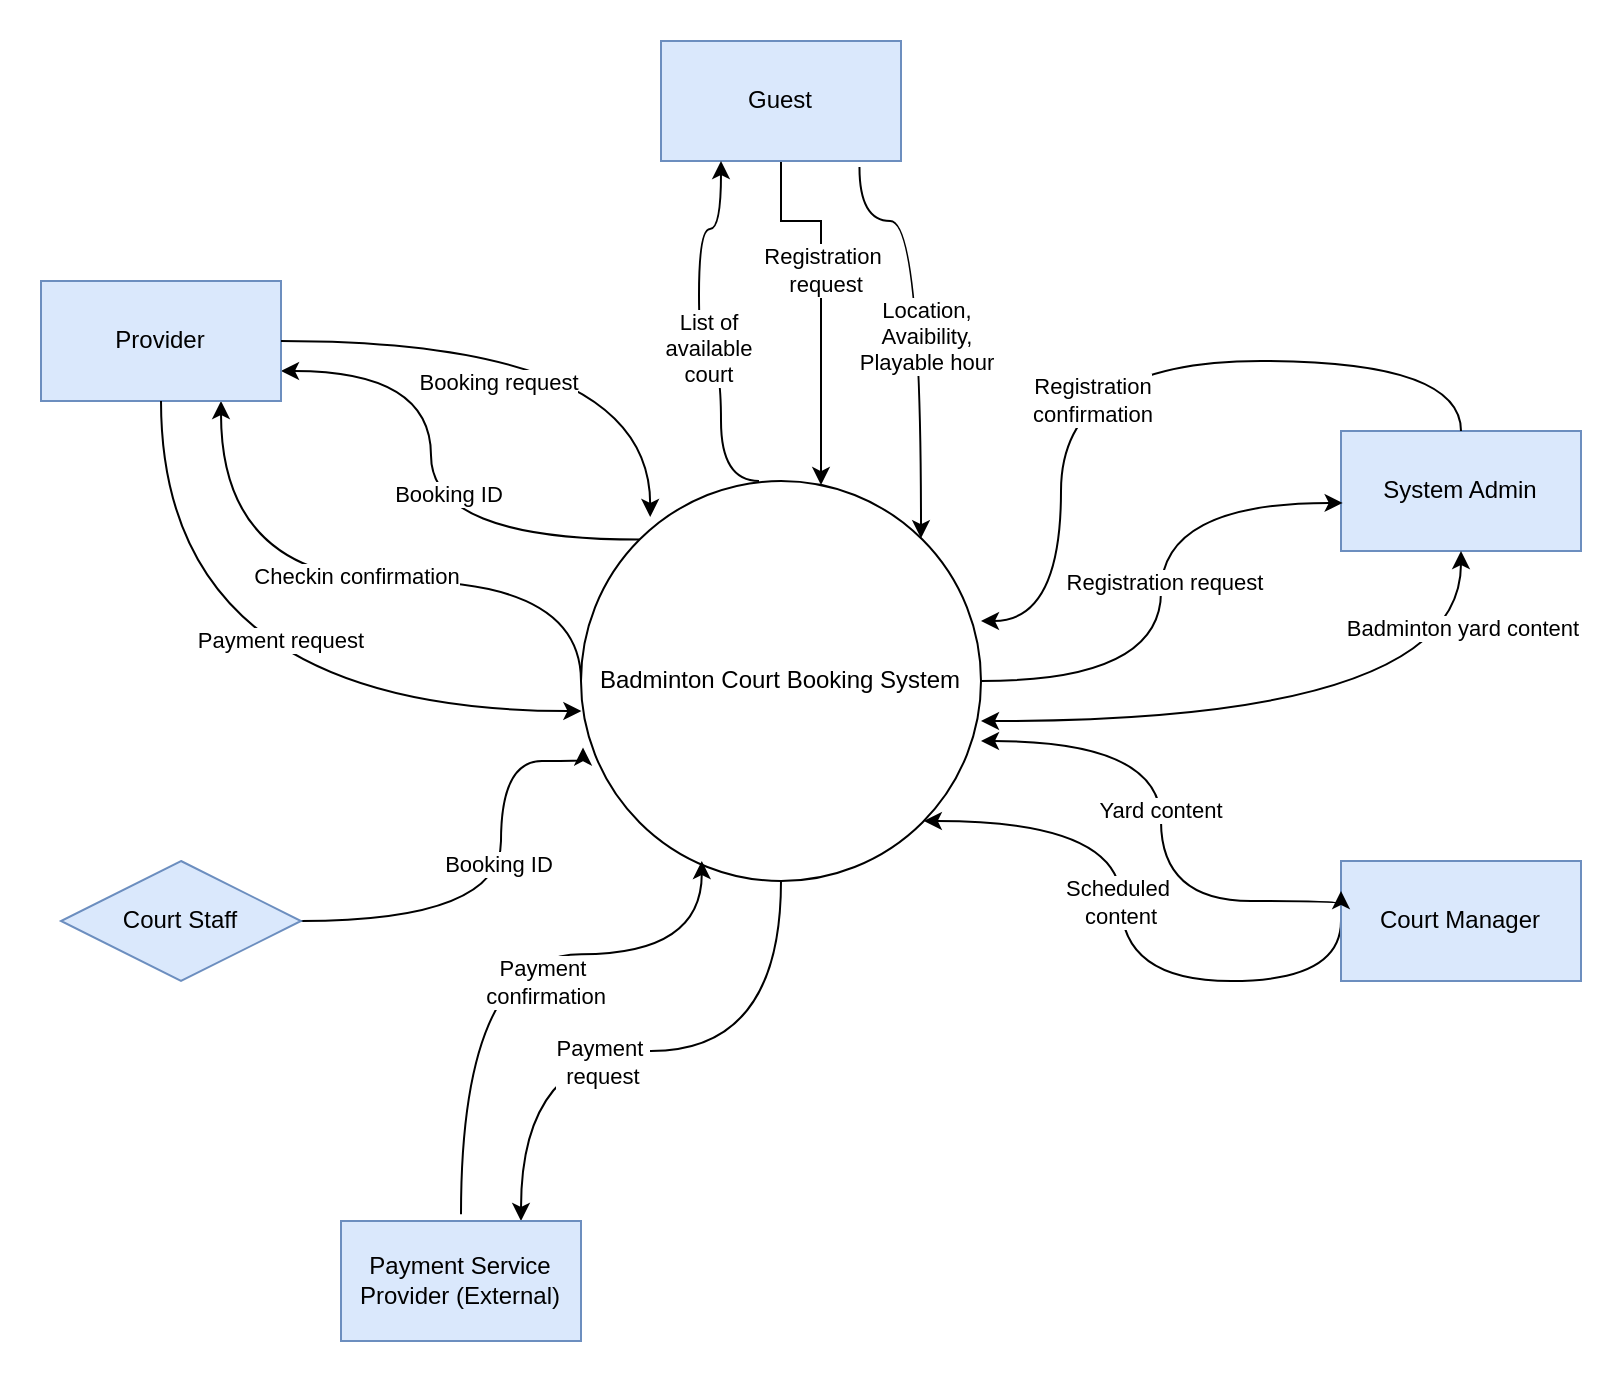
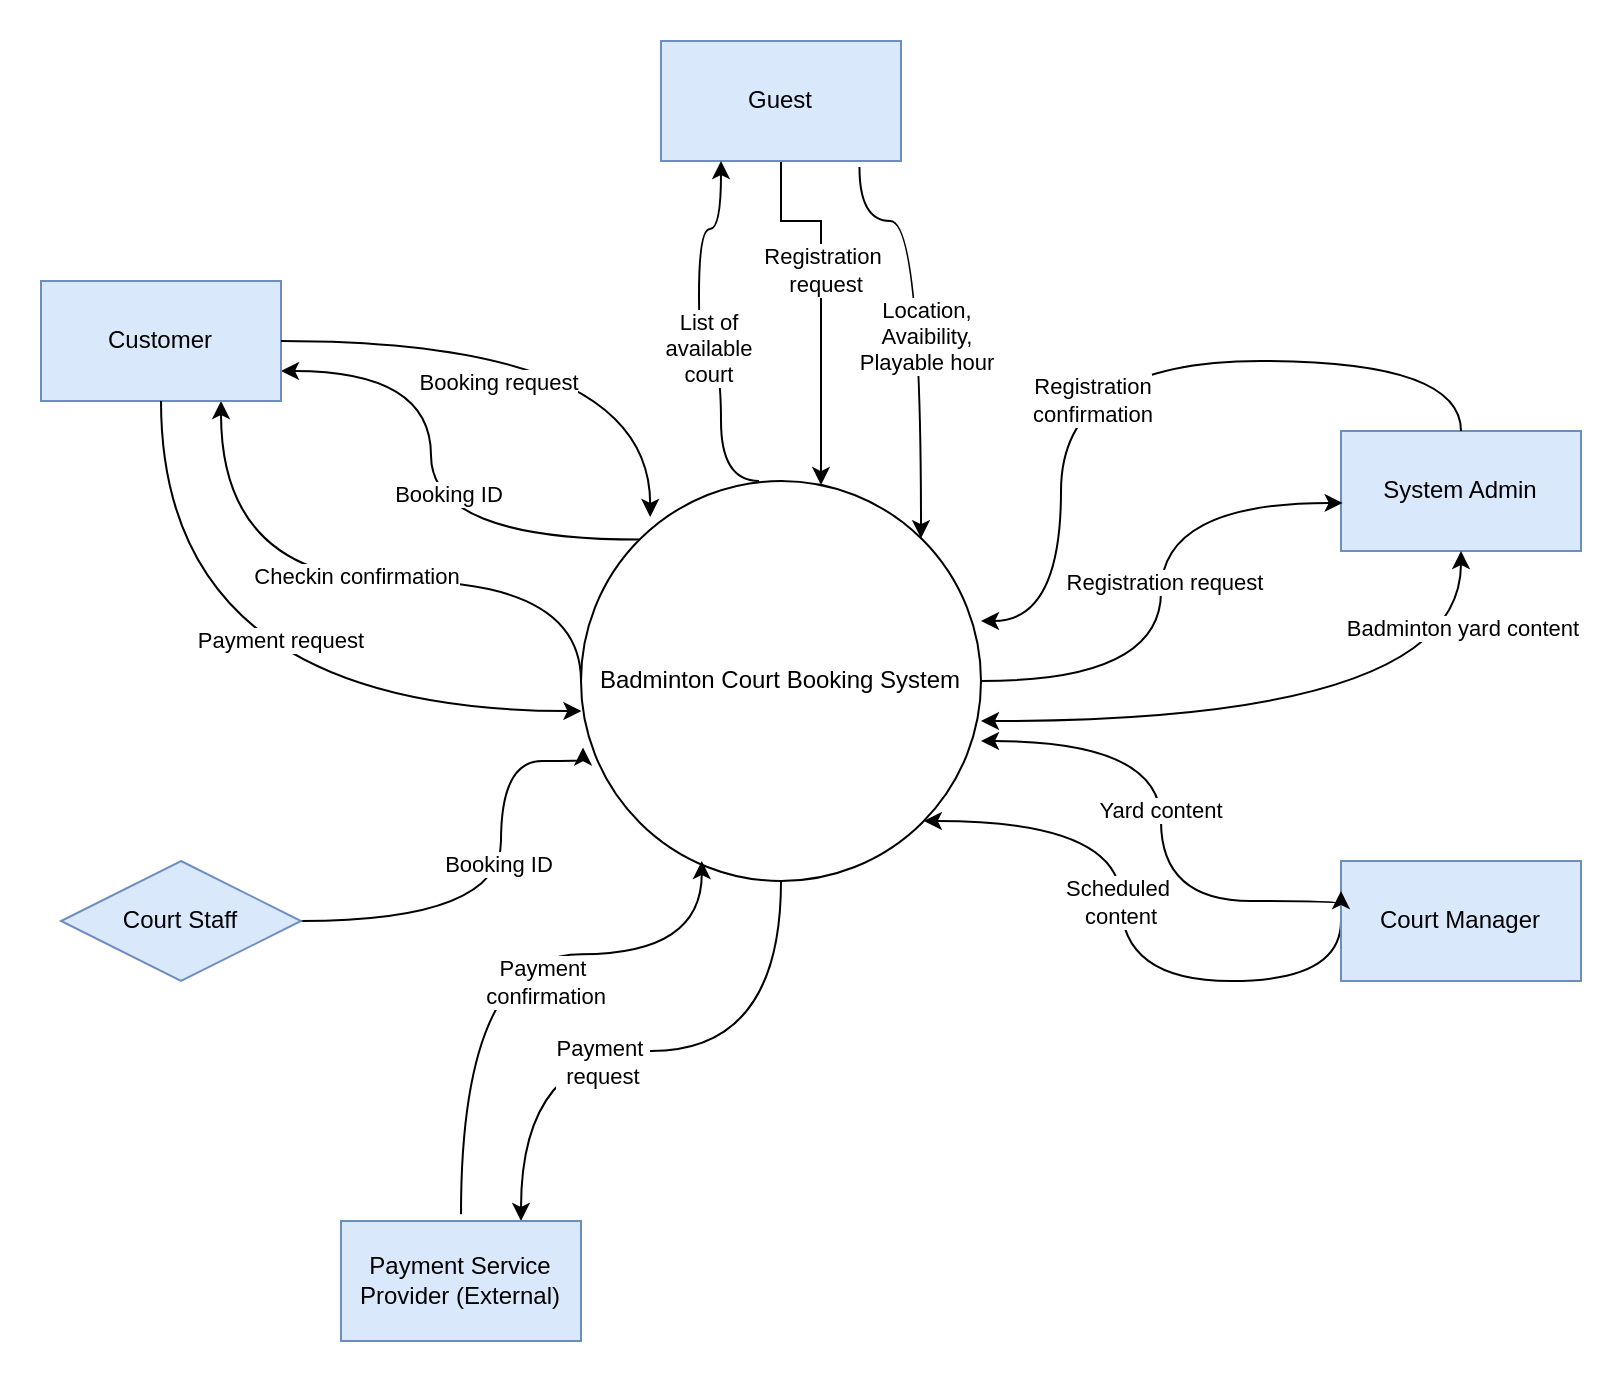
(161, 341) -> (161, 341)
